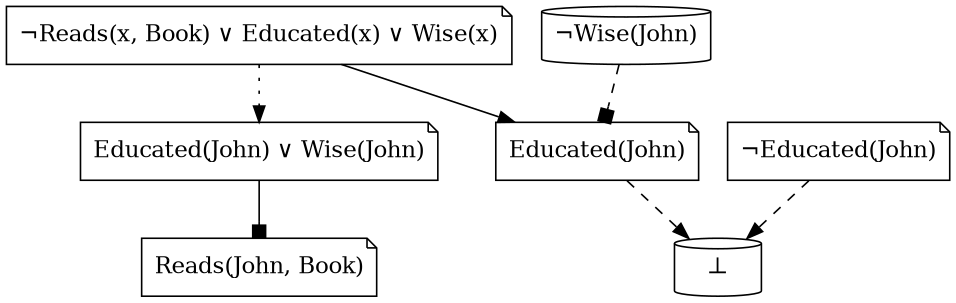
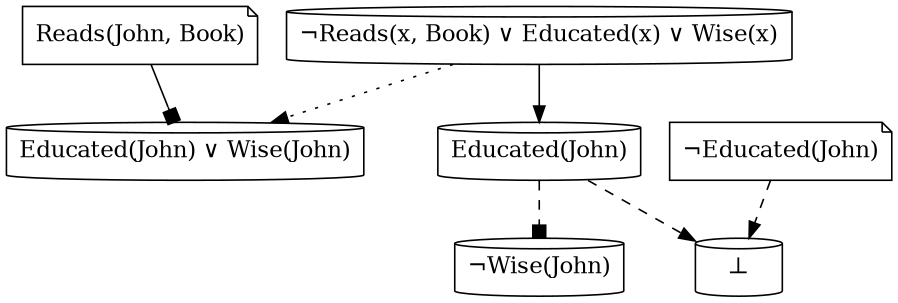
(259, 35) -> (539, 35)
(614, 86) -> (539, 201)
(259, 151) -> (185, 151)
(597, 151) -> (539, 151)
(259, 201) -> (160, 86)
